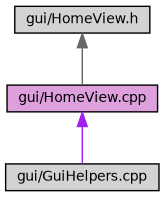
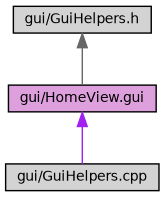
(82, 20) -> (82, 20)
(82, 98) -> (82, 98)
